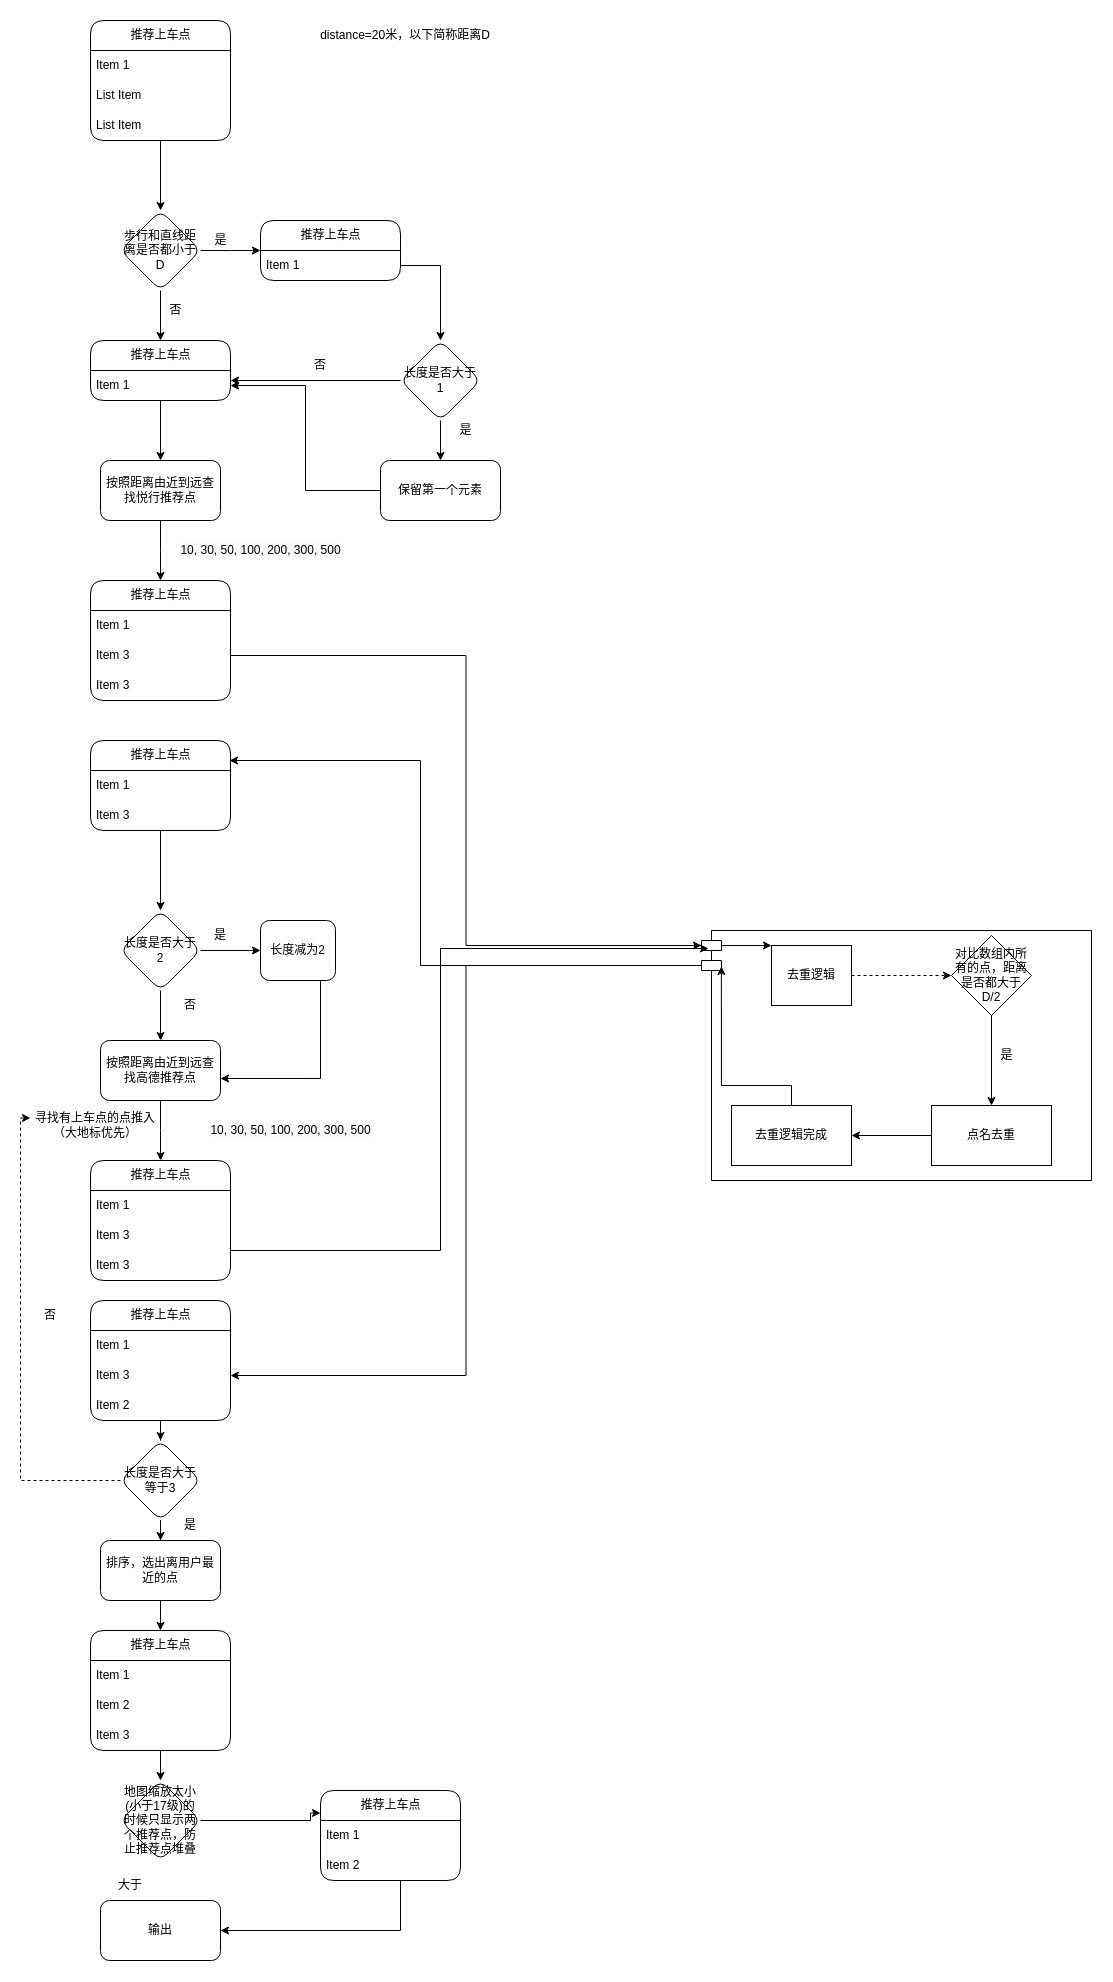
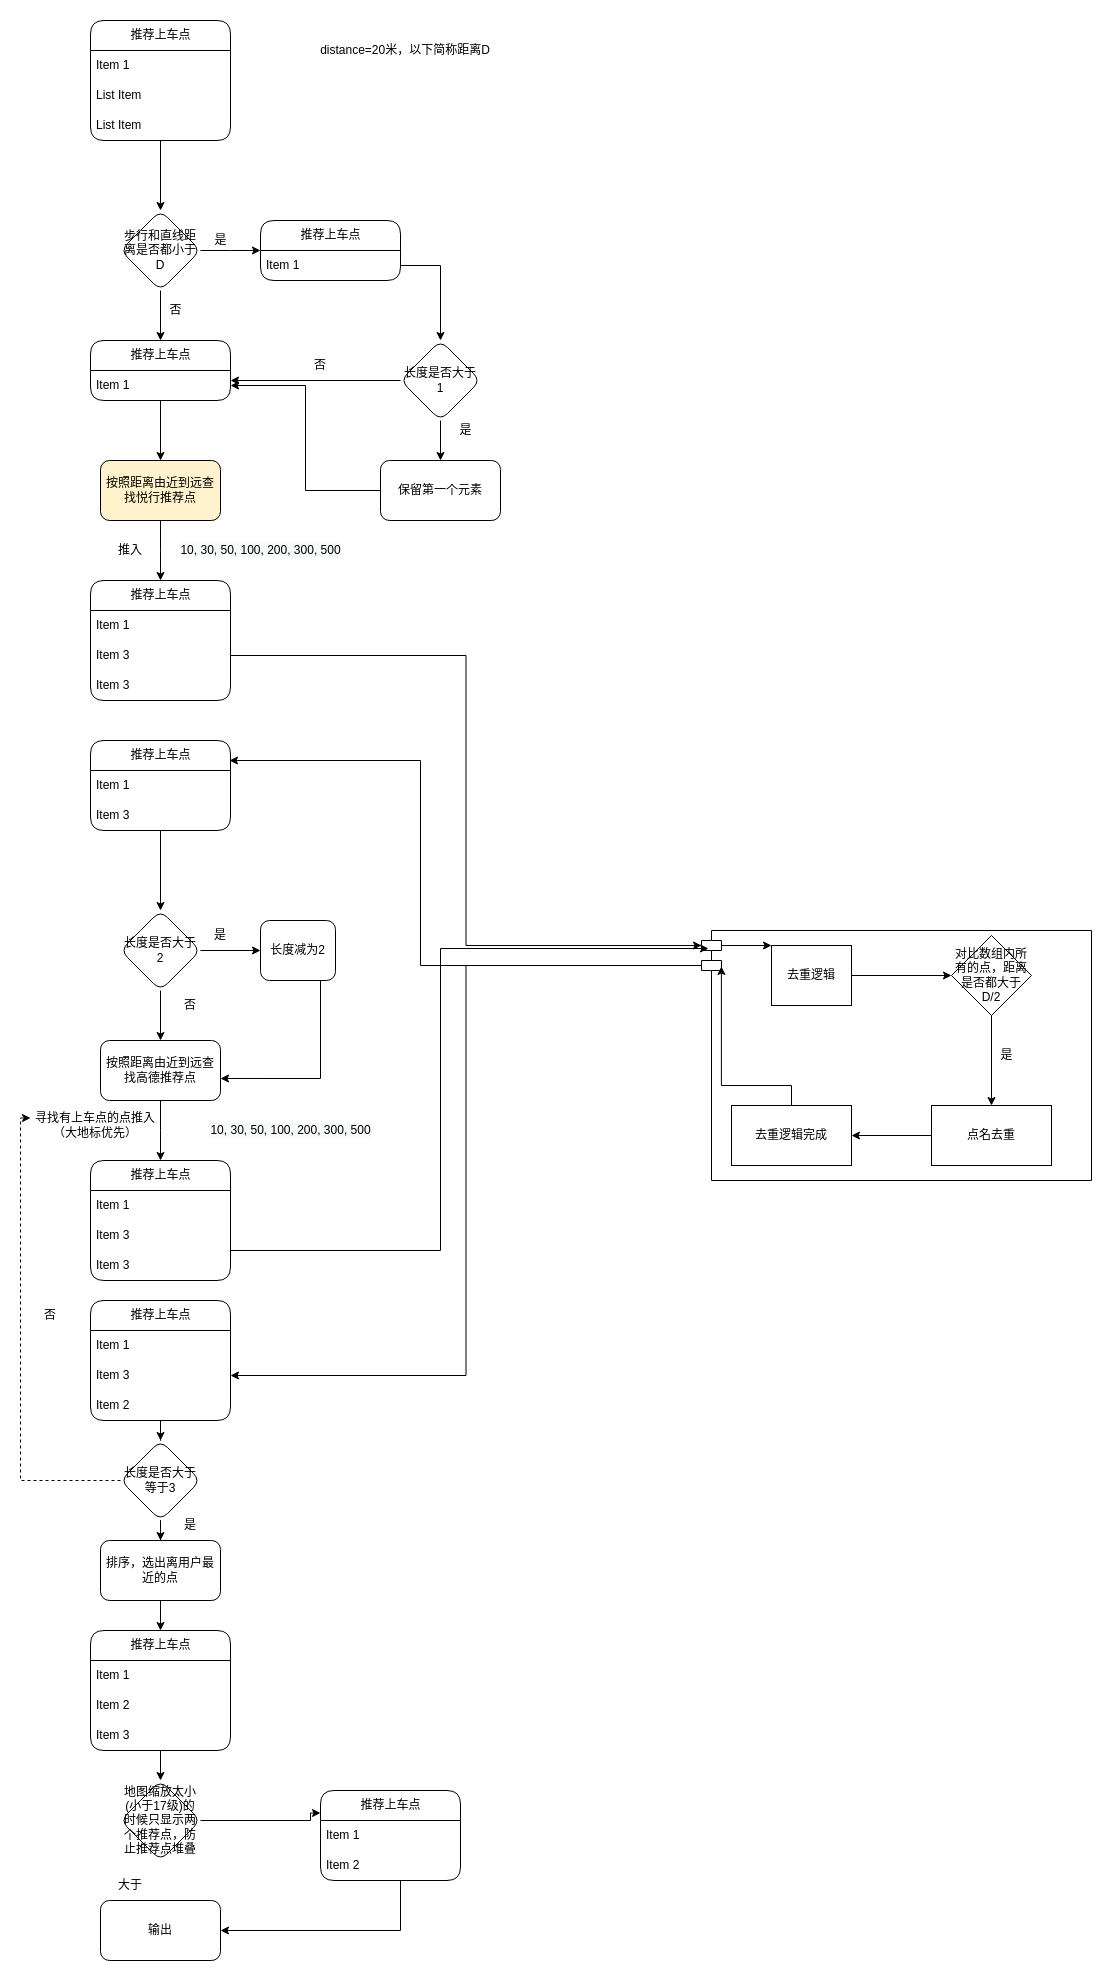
(406, 36) -> (406, 51)
(161, 491) -> (161, 491)
none -> (131, 551)
(897, 976) -> (897, 976)
